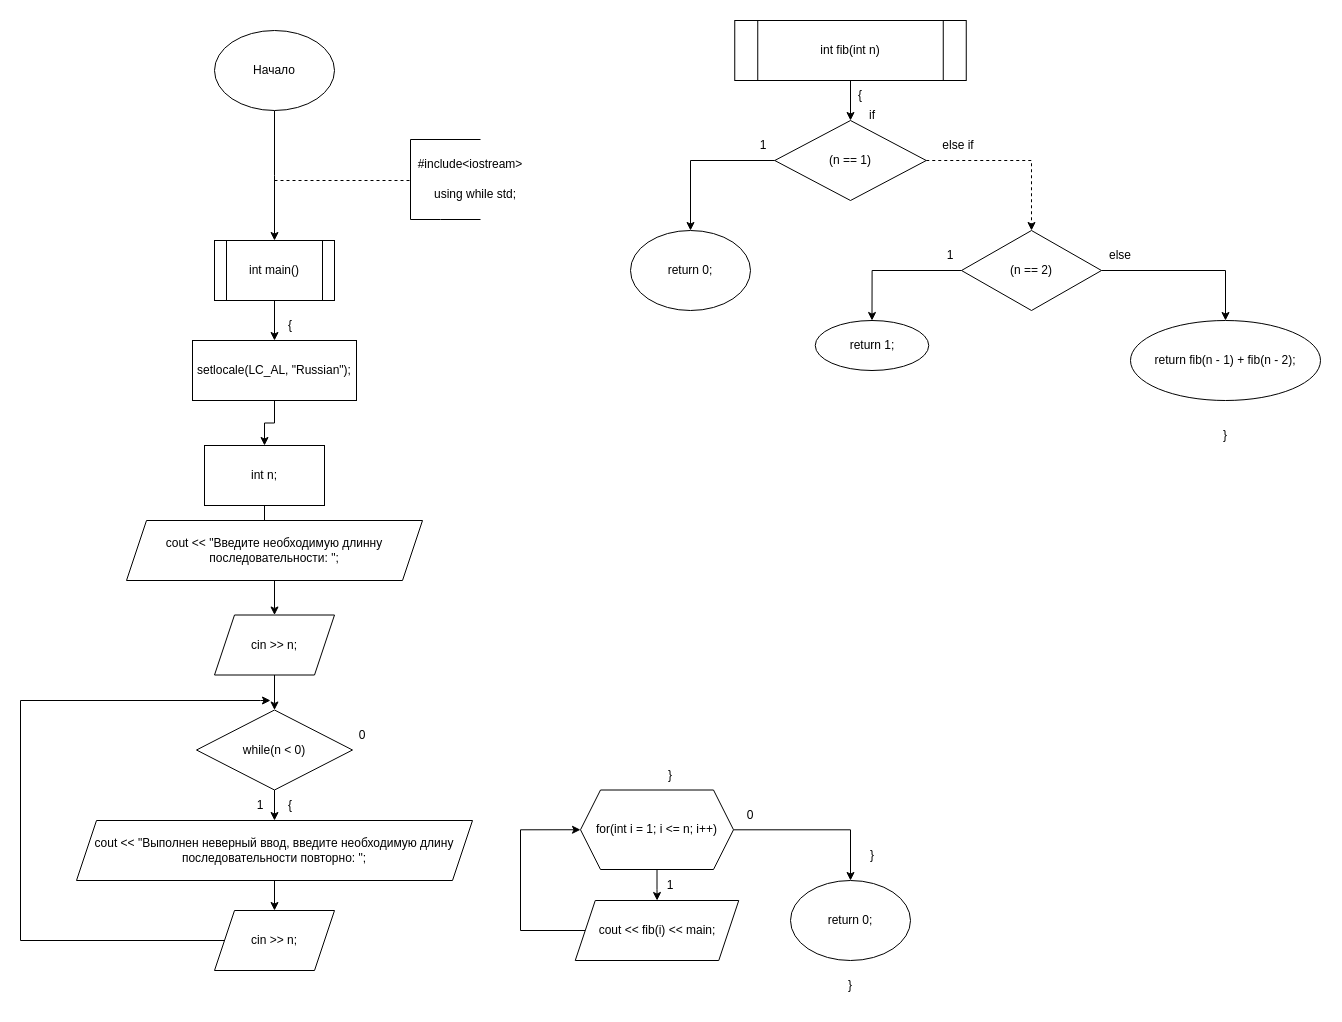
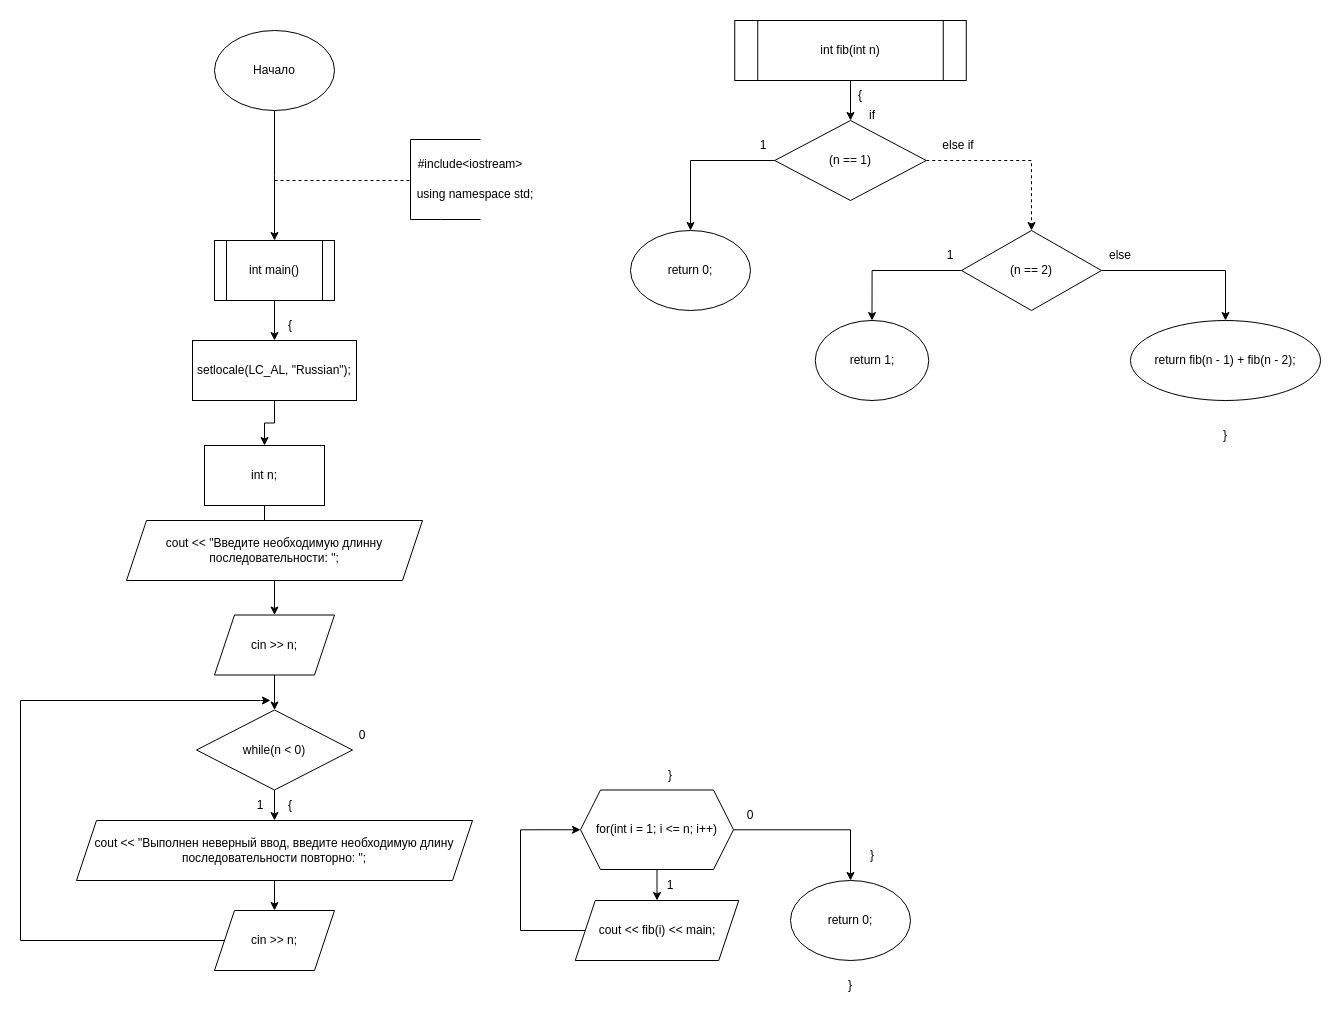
(476, 195) -> (476, 195)
(872, 346) -> (872, 361)
